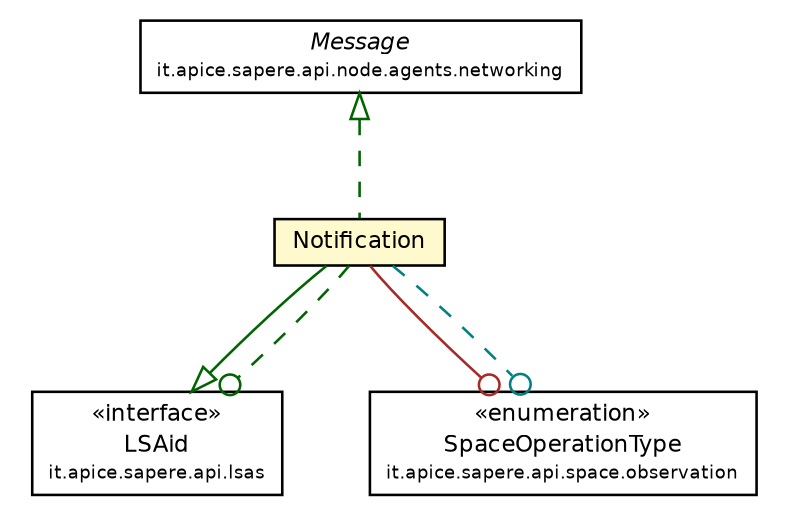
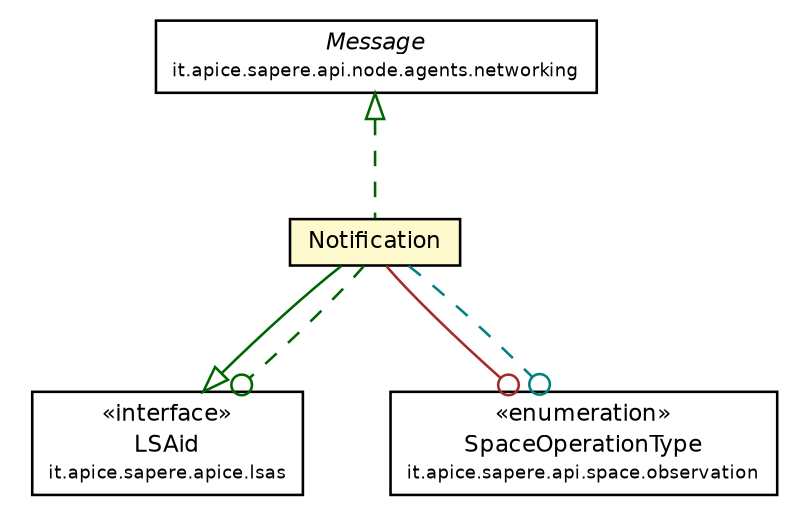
(157, 473) -> (168, 473)
